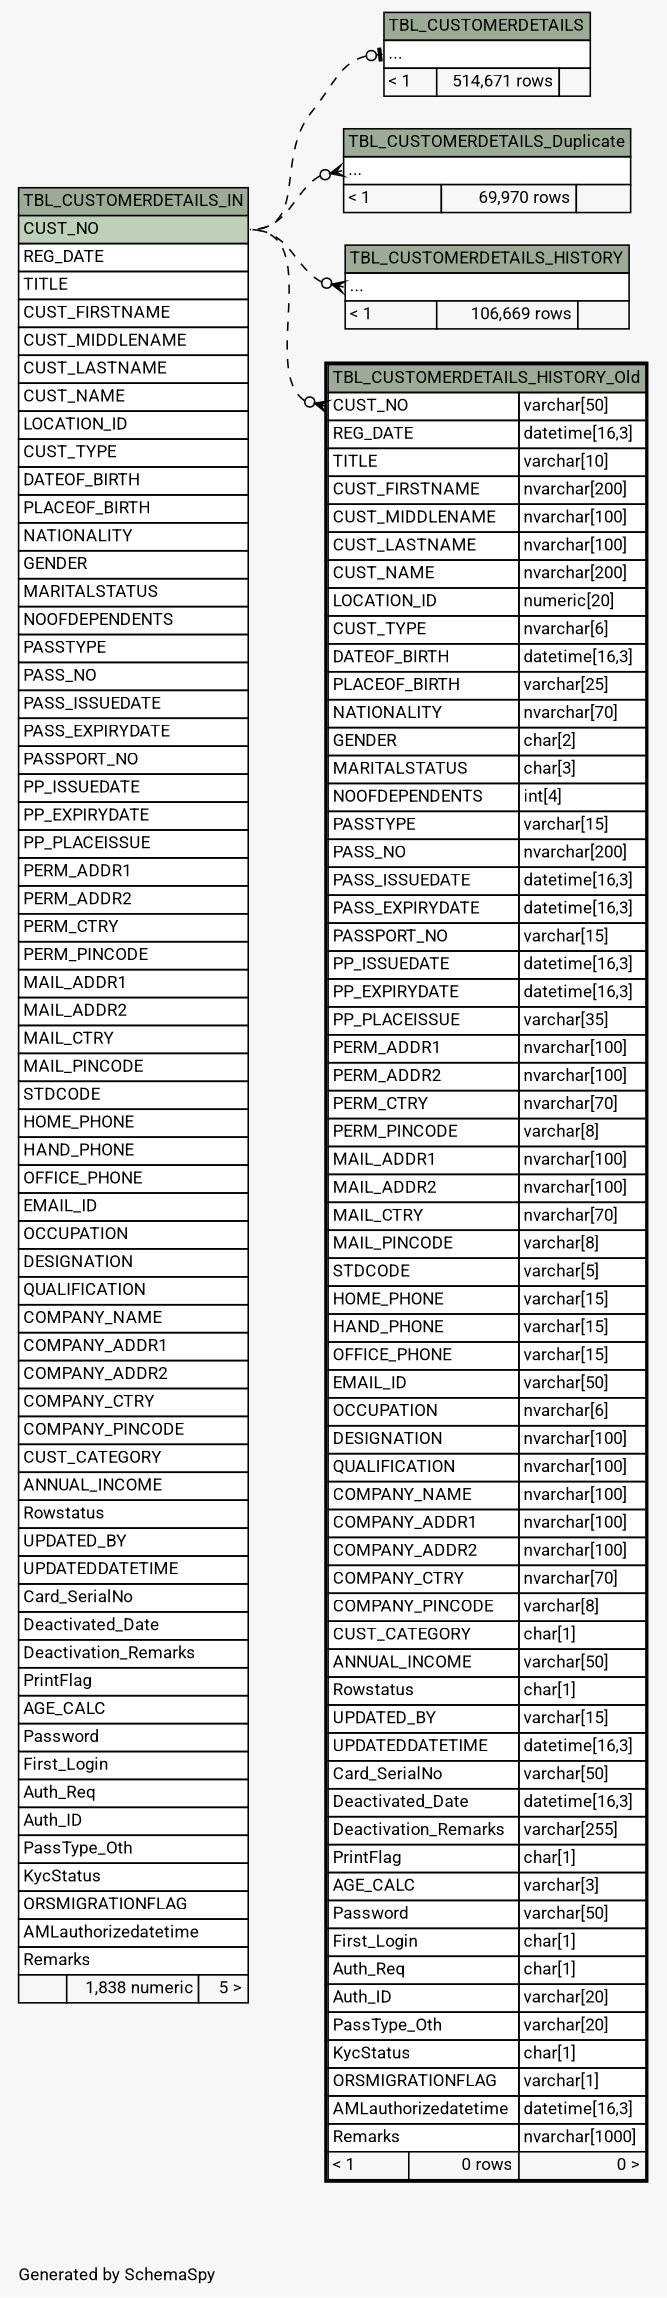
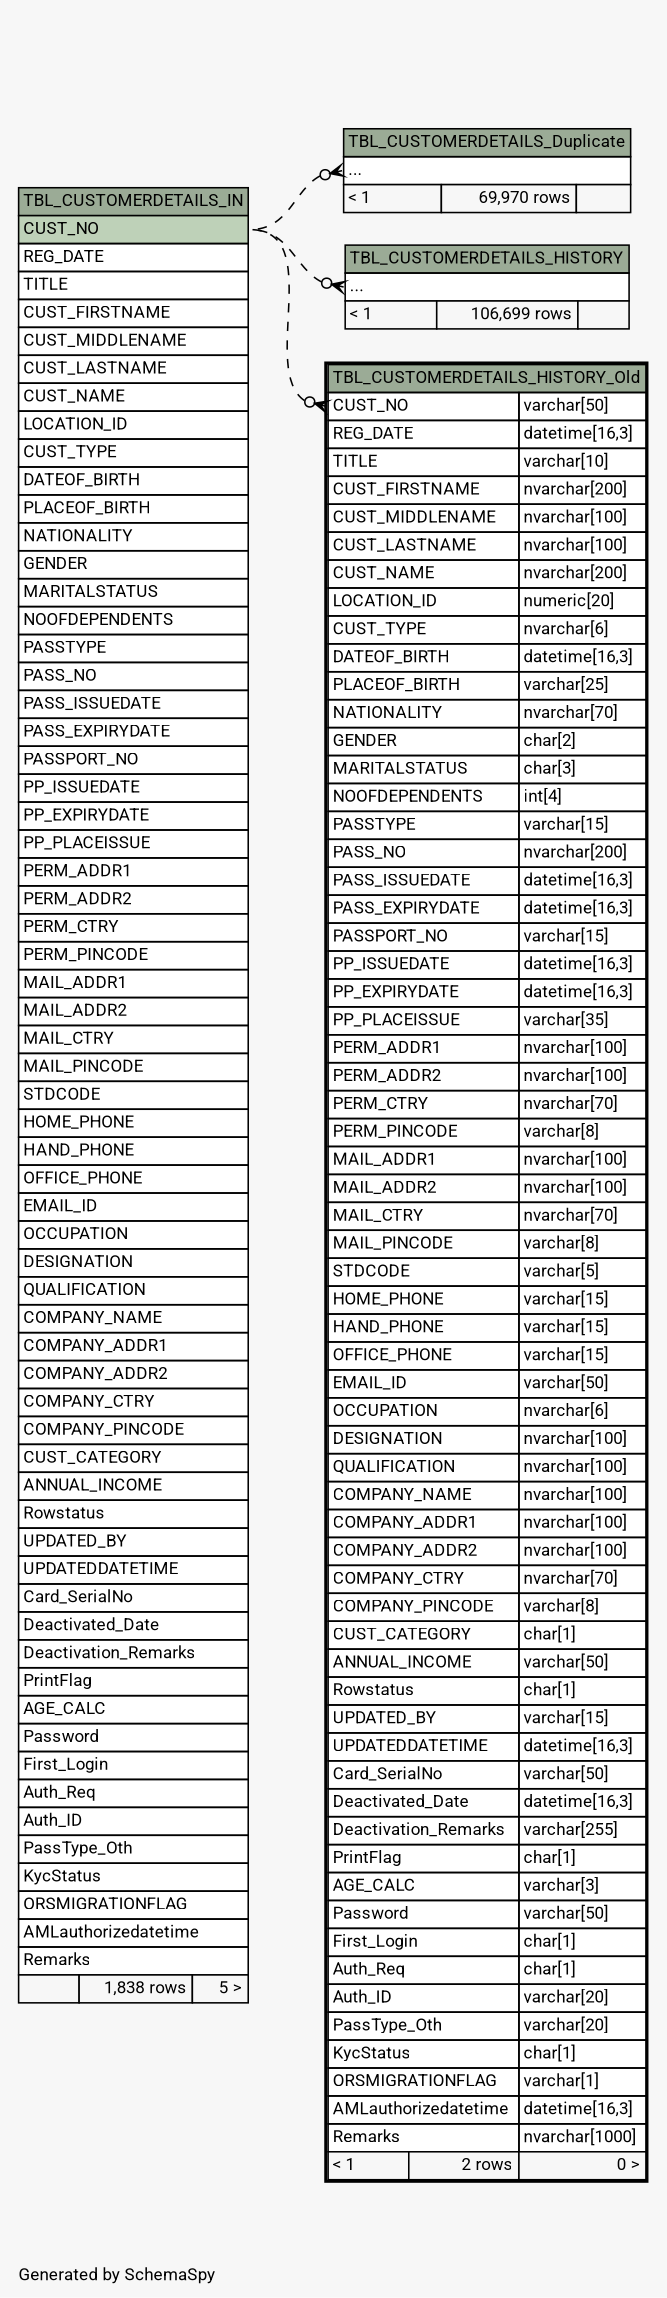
(486, 54) -> none
(522, 314) -> (522, 314)
(140, 1988) -> (146, 1988)
(488, 2165) -> (488, 2165)
